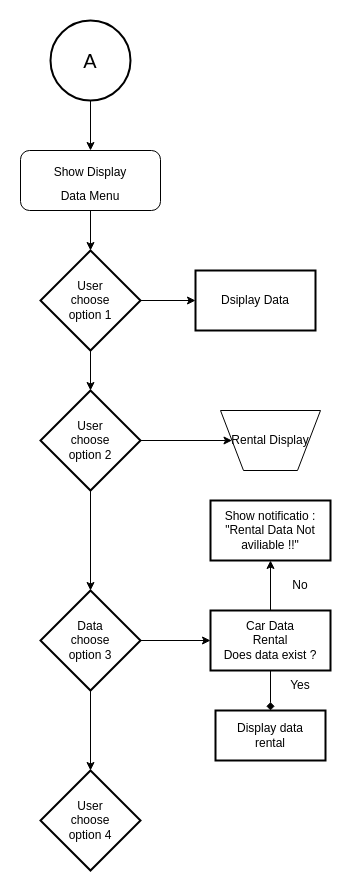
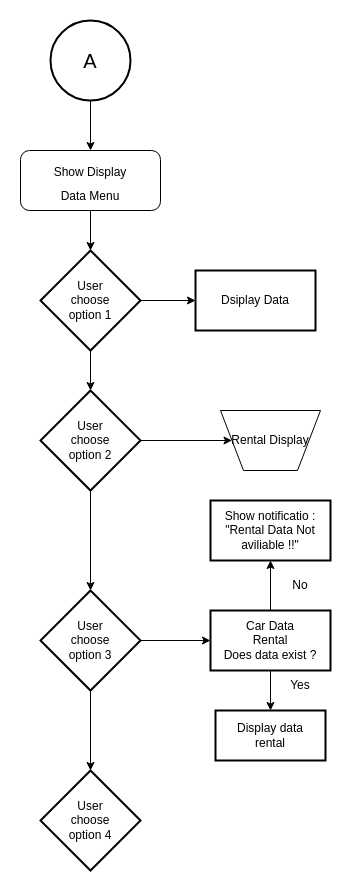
(91, 641) -> (91, 641)
(271, 702) -> (271, 702)
